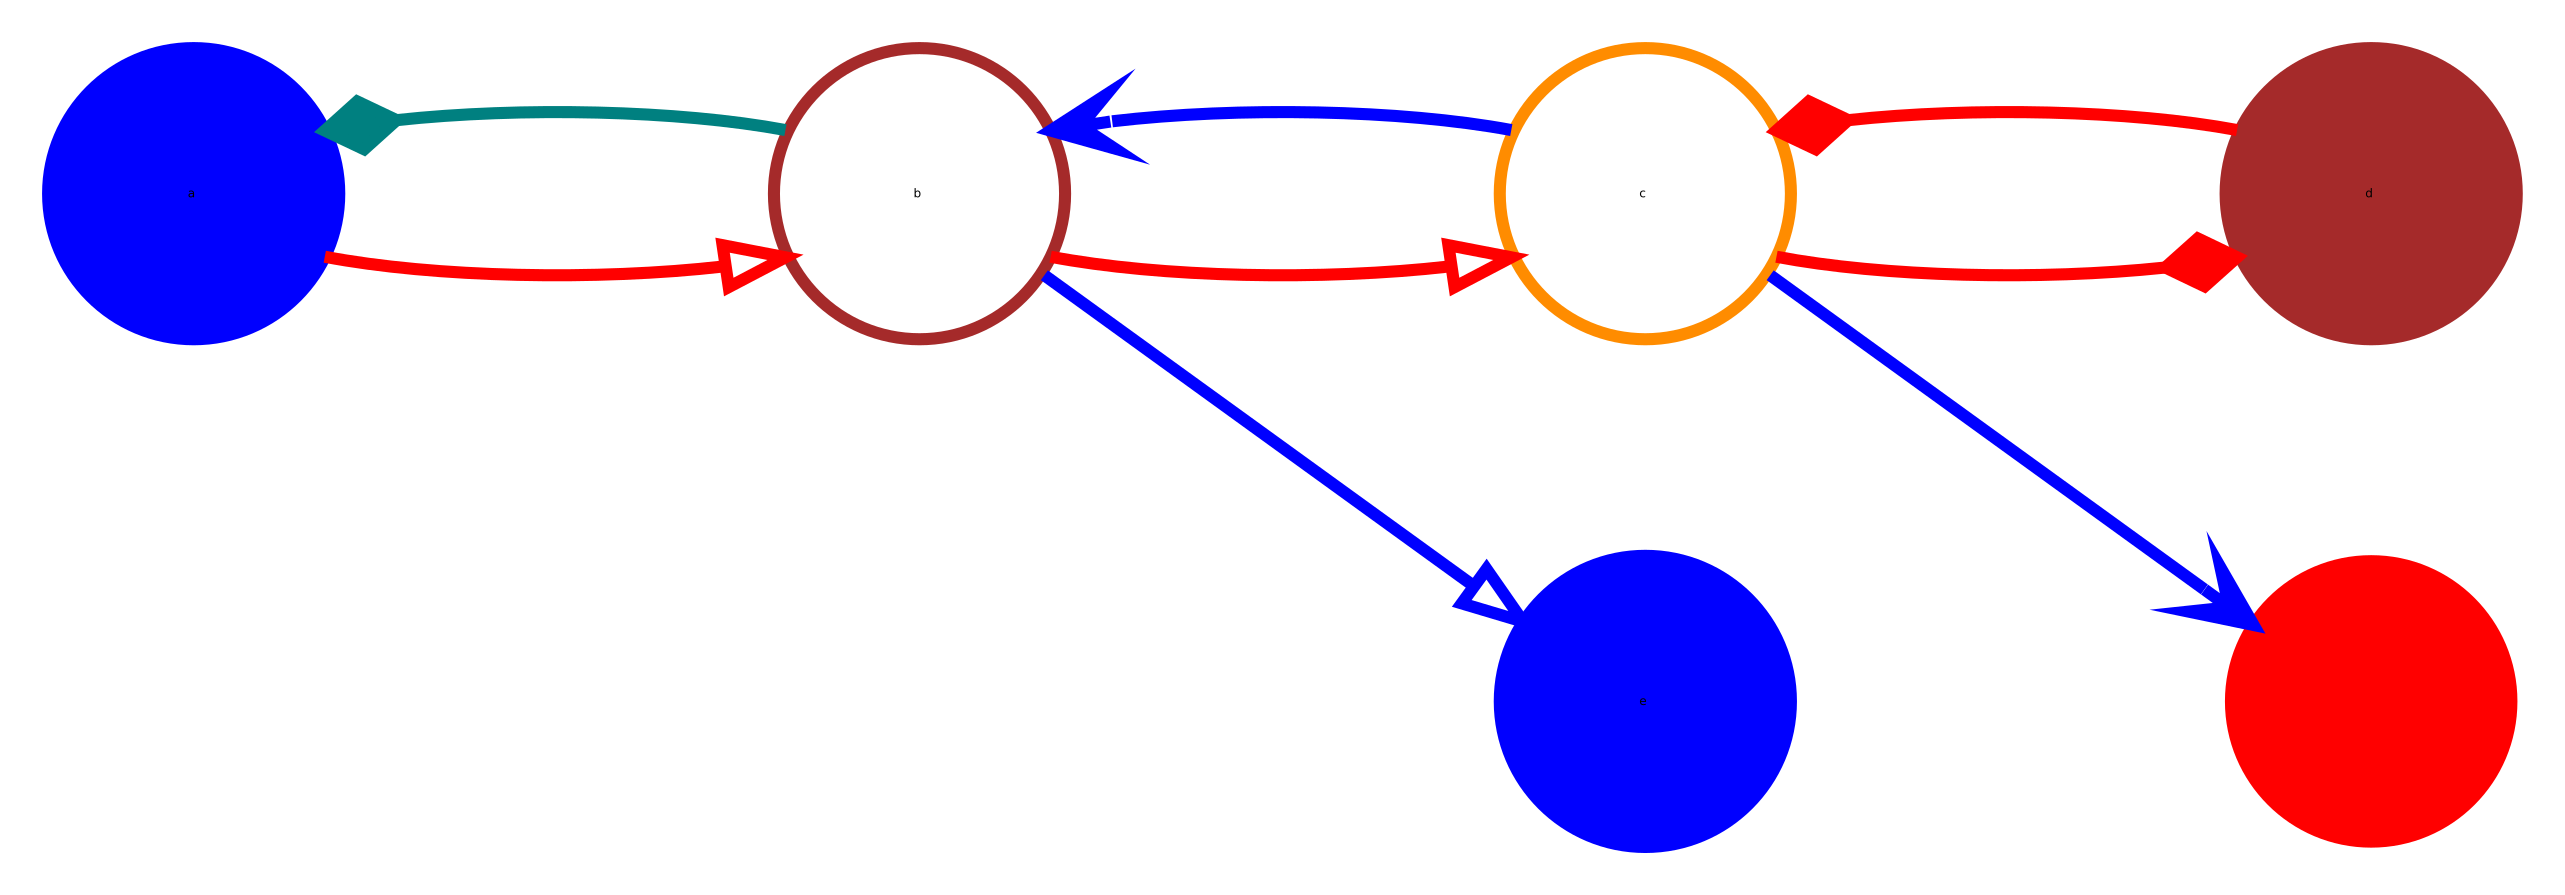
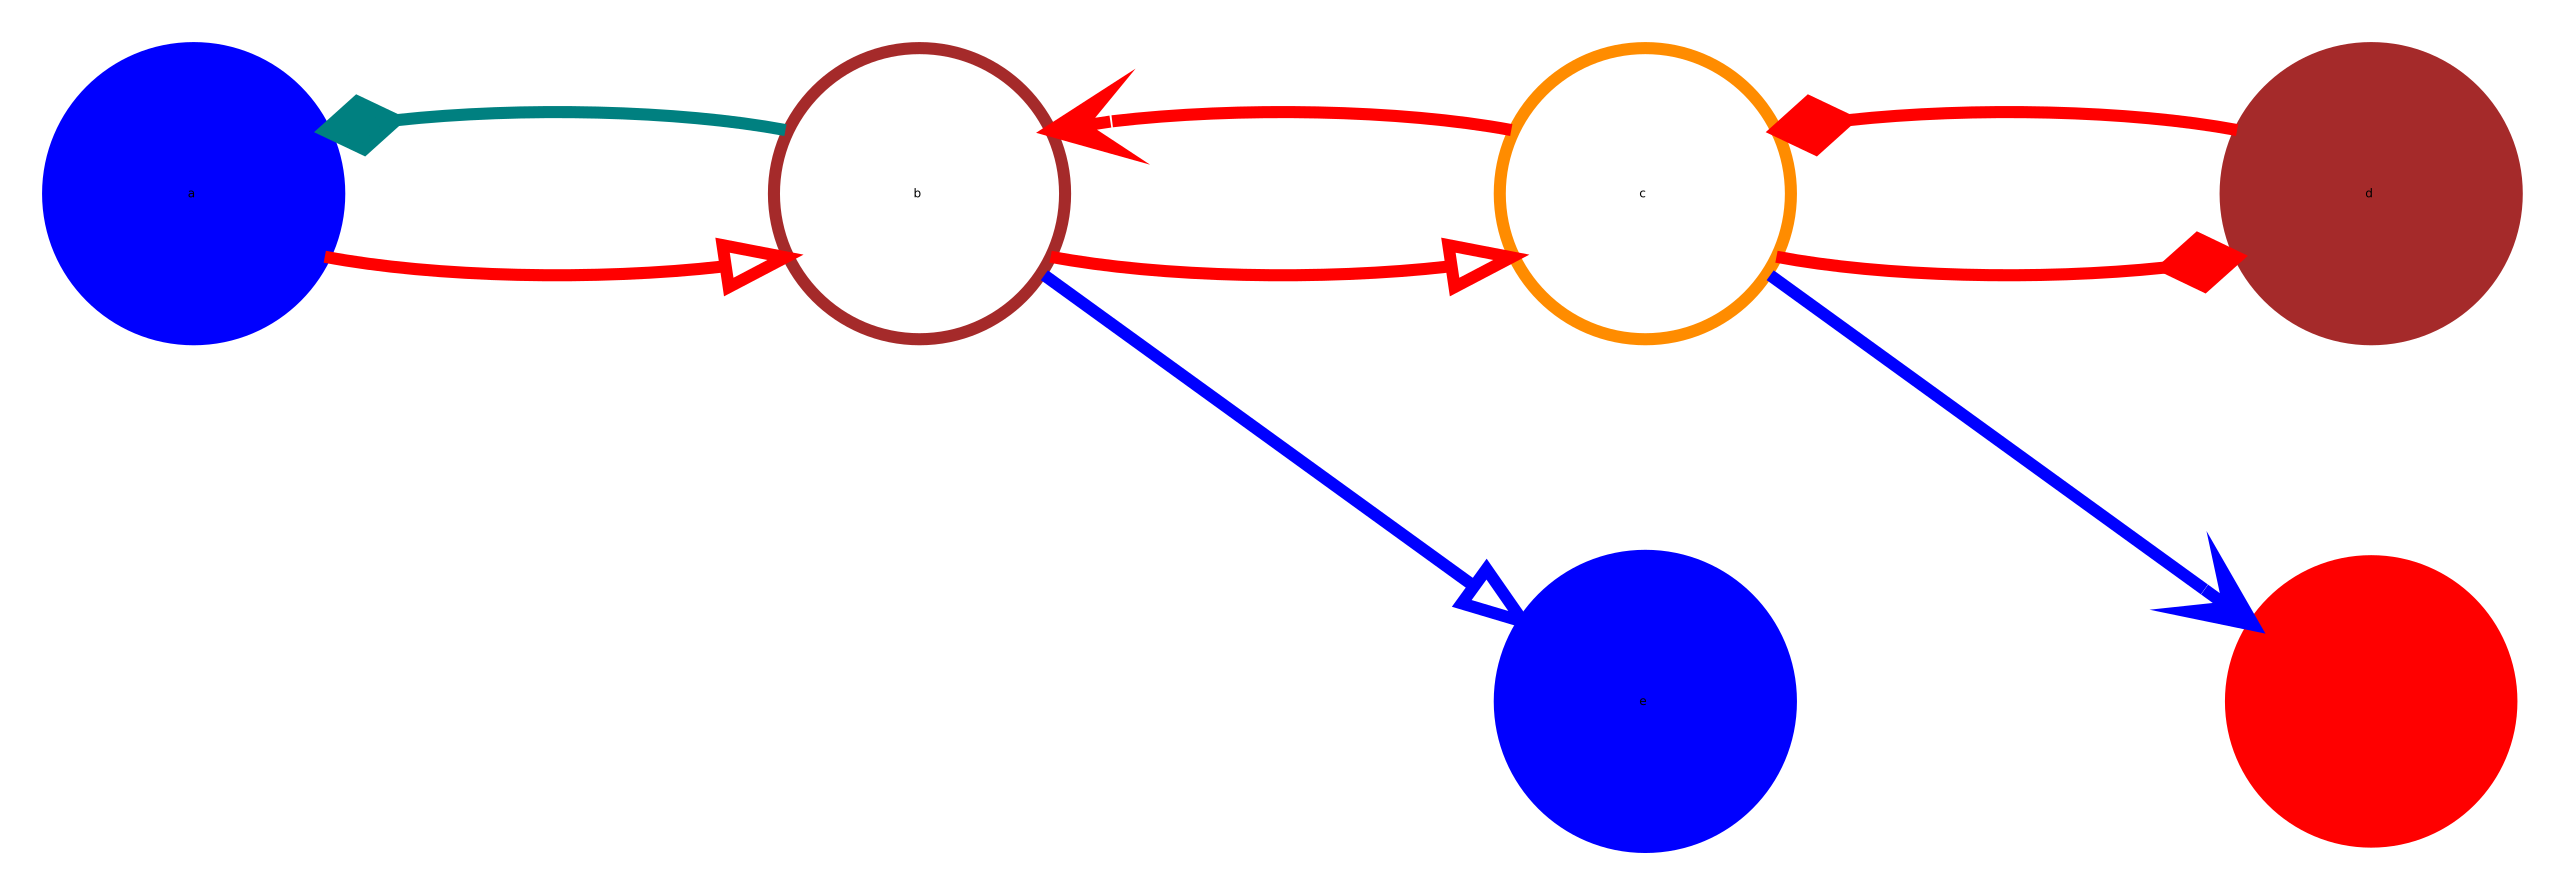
(1312, 112) -> (1312, 112)
